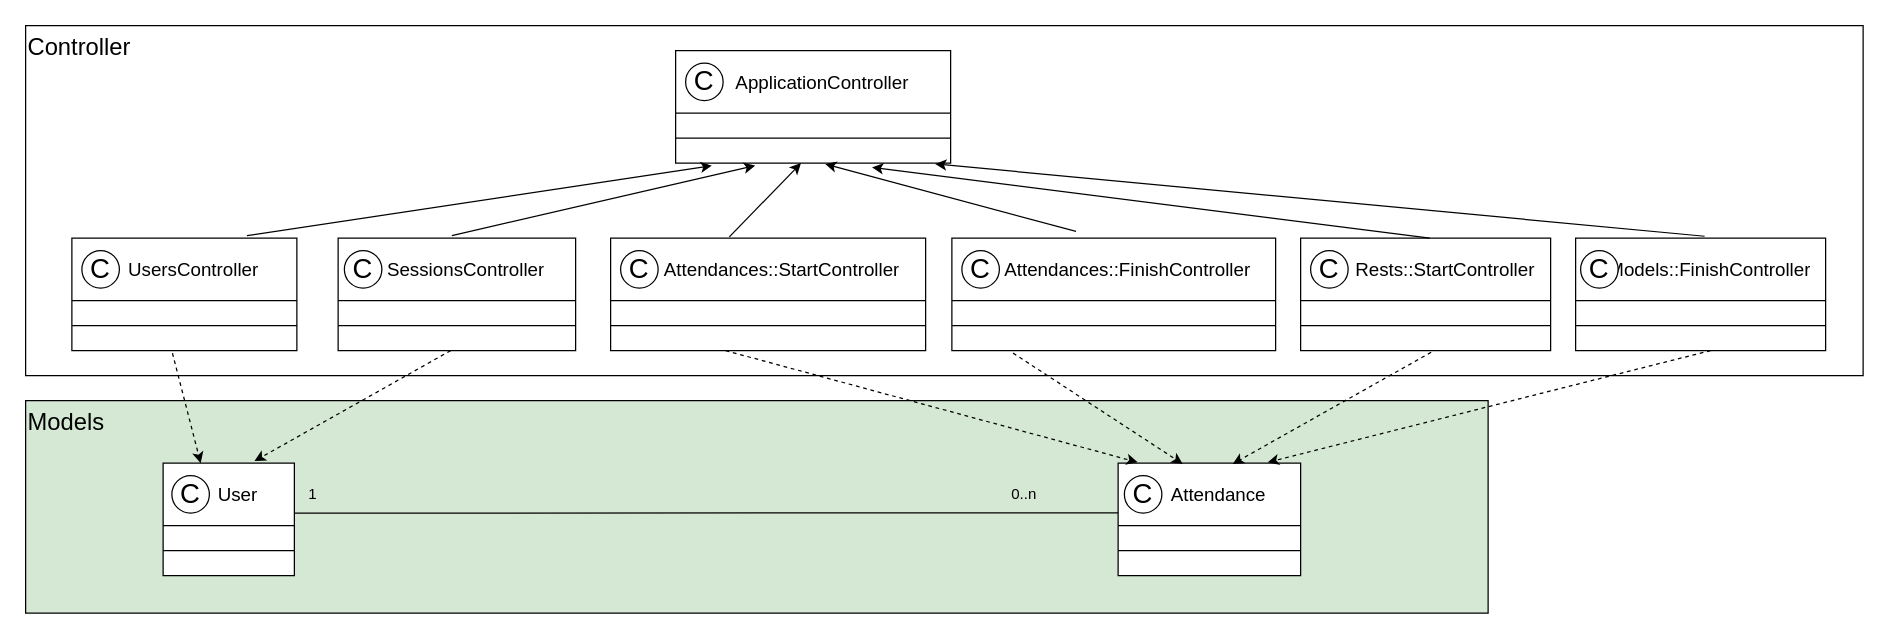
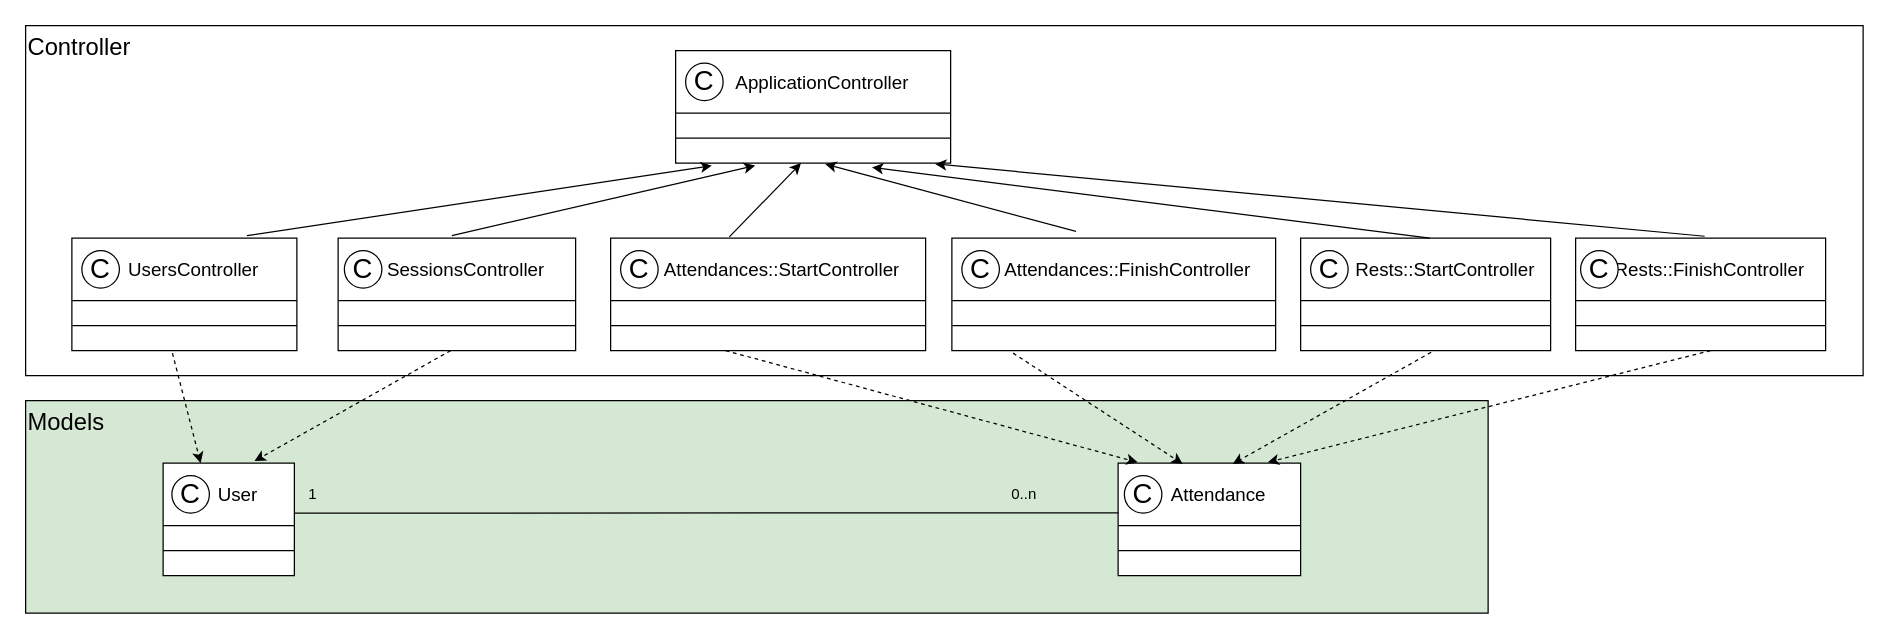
(1701, 269) -> (1701, 269)
